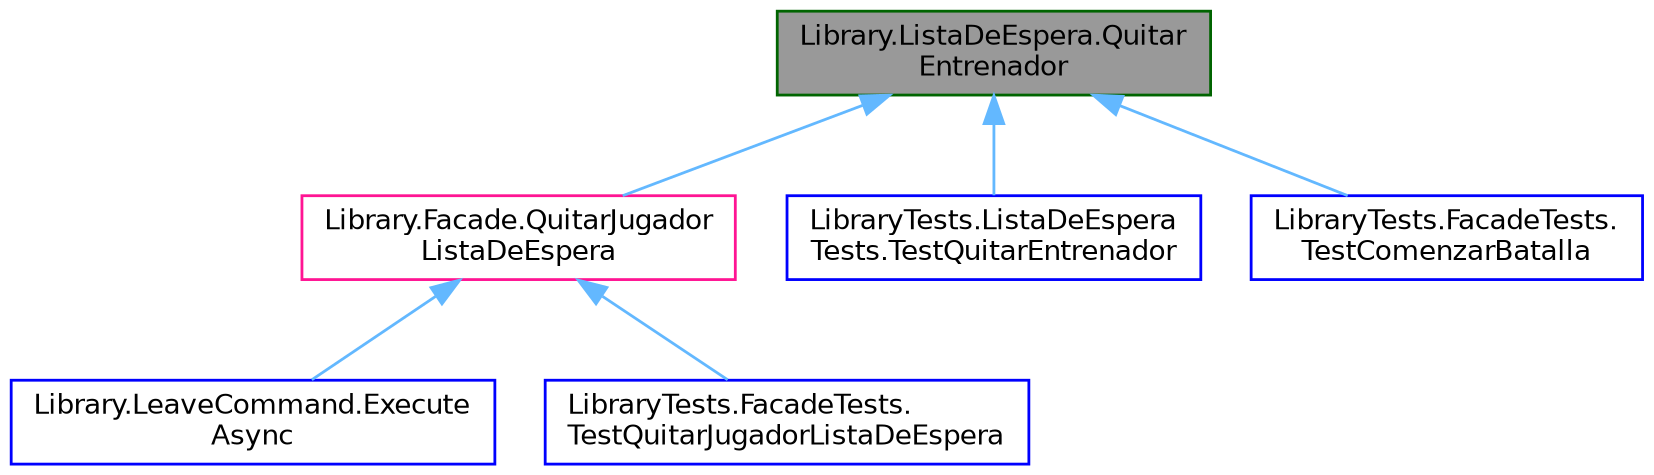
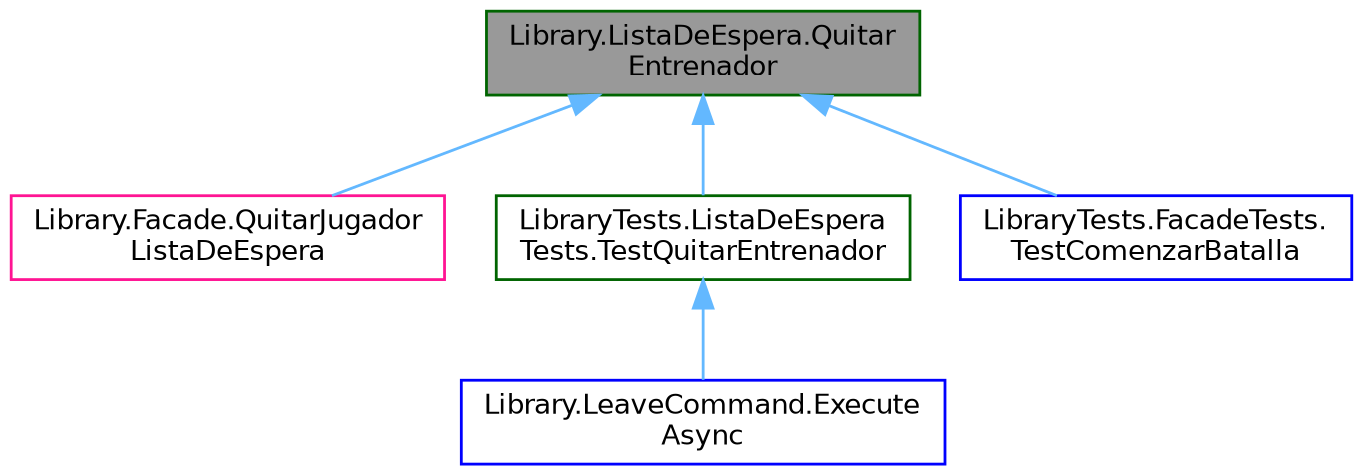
(994, 238) -> (703, 238)
(374, 338) -> (703, 344)
(787, 422) -> none
